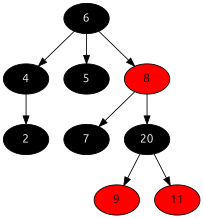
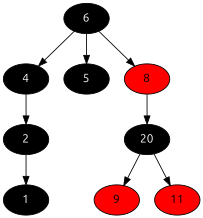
(87, 139) -> none
none -> (26, 200)
